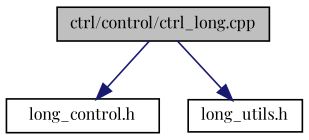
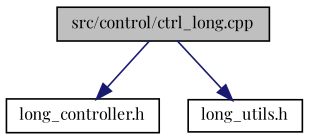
(163, 24) -> (163, 24)
(83, 116) -> (83, 116)
